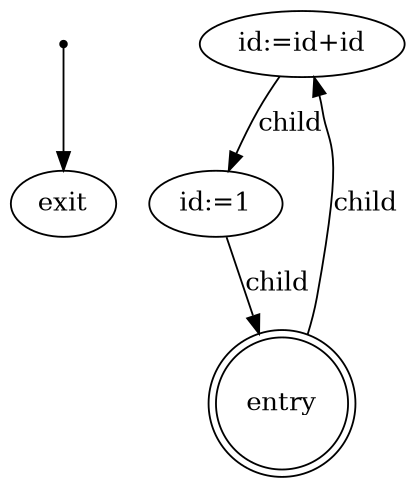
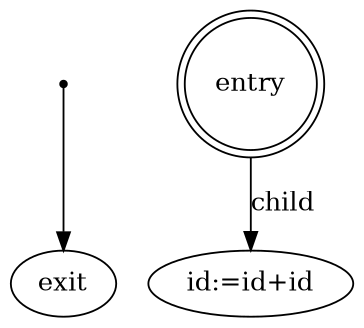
(216, 204) -> none
